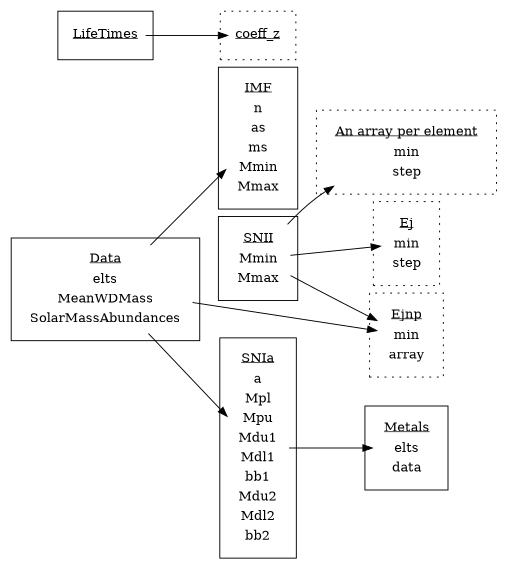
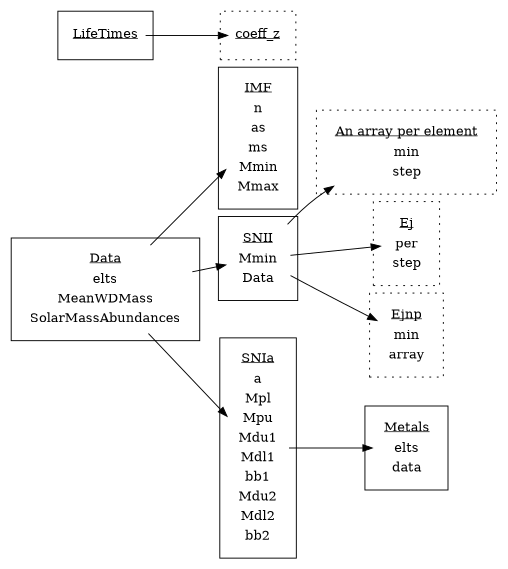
(407, 244) -> (407, 244)
(259, 278) -> (258, 278)
(280, 316) -> (206, 269)
